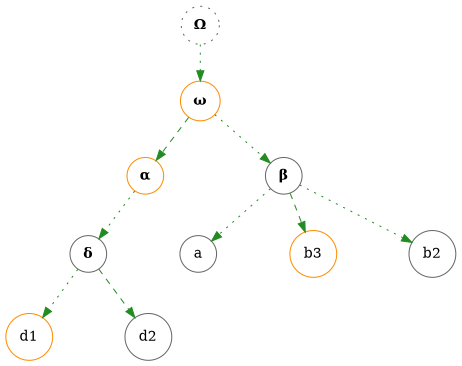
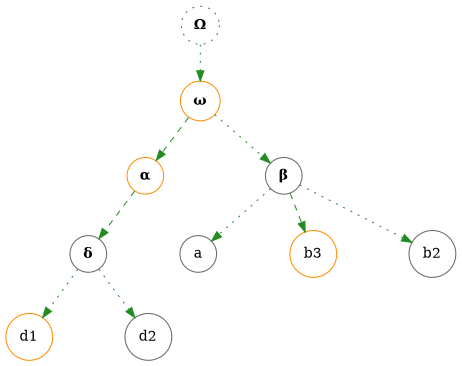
(120, 211) -> (120, 211)
(114, 289) -> (114, 289)
